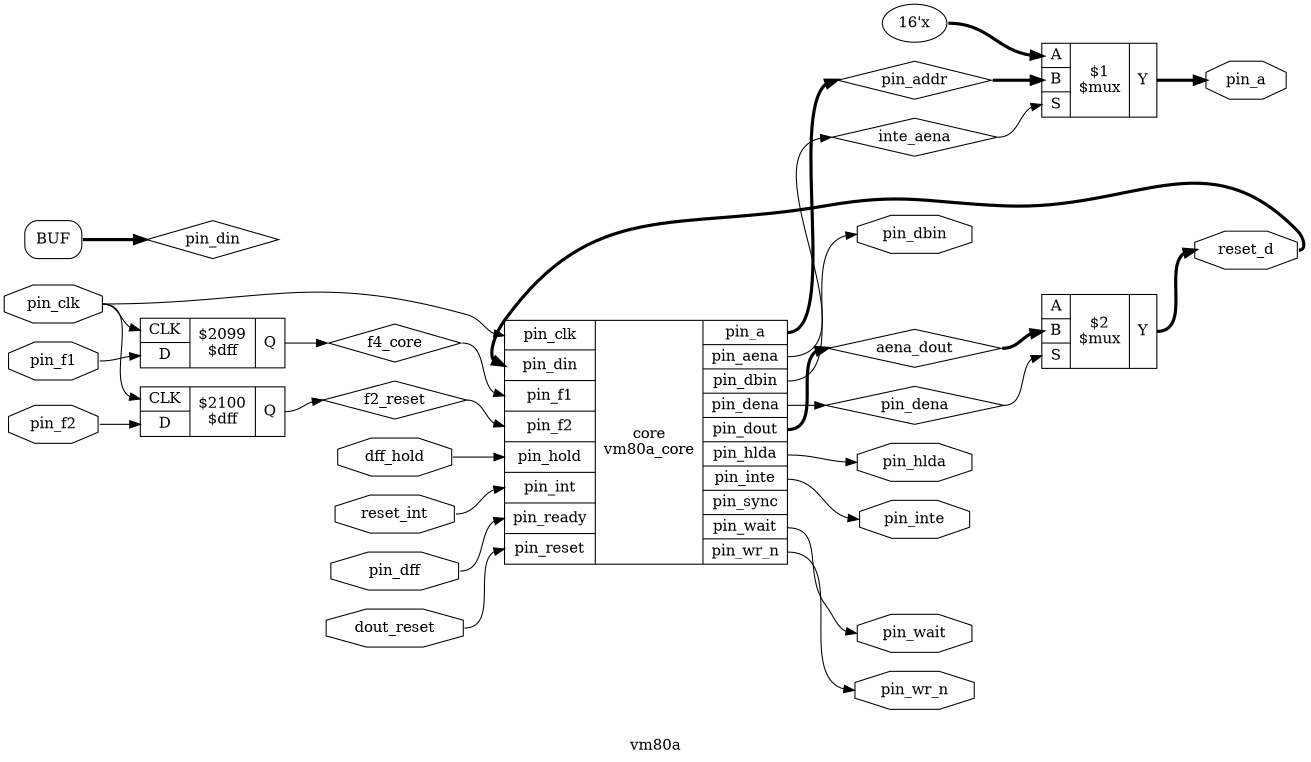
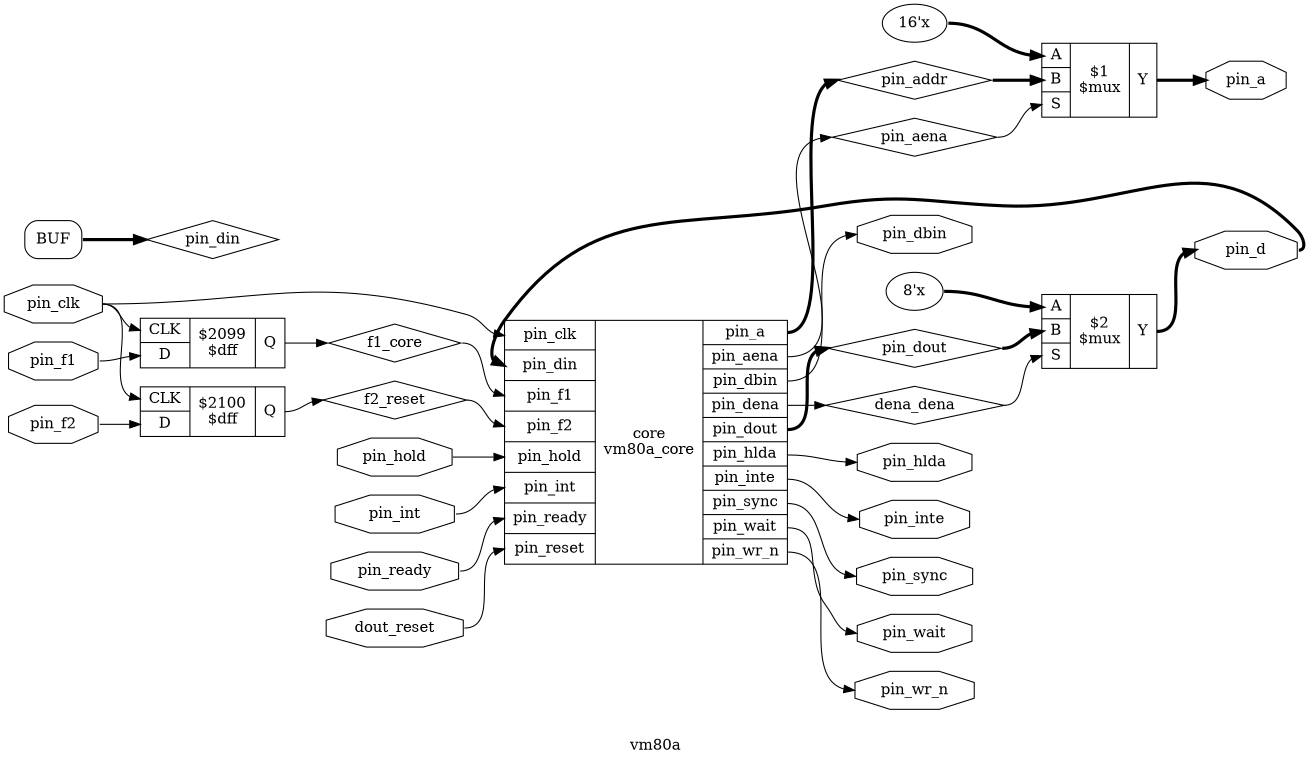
(915, 137) -> (915, 137)
(1246, 250) -> (1246, 250)
none -> (915, 291)
(395, 343) -> (395, 343)
(915, 348) -> (915, 348)
(915, 405) -> (915, 405)
(395, 457) -> (395, 457)
(395, 514) -> (395, 514)
(395, 571) -> (395, 571)
none -> (915, 576)
